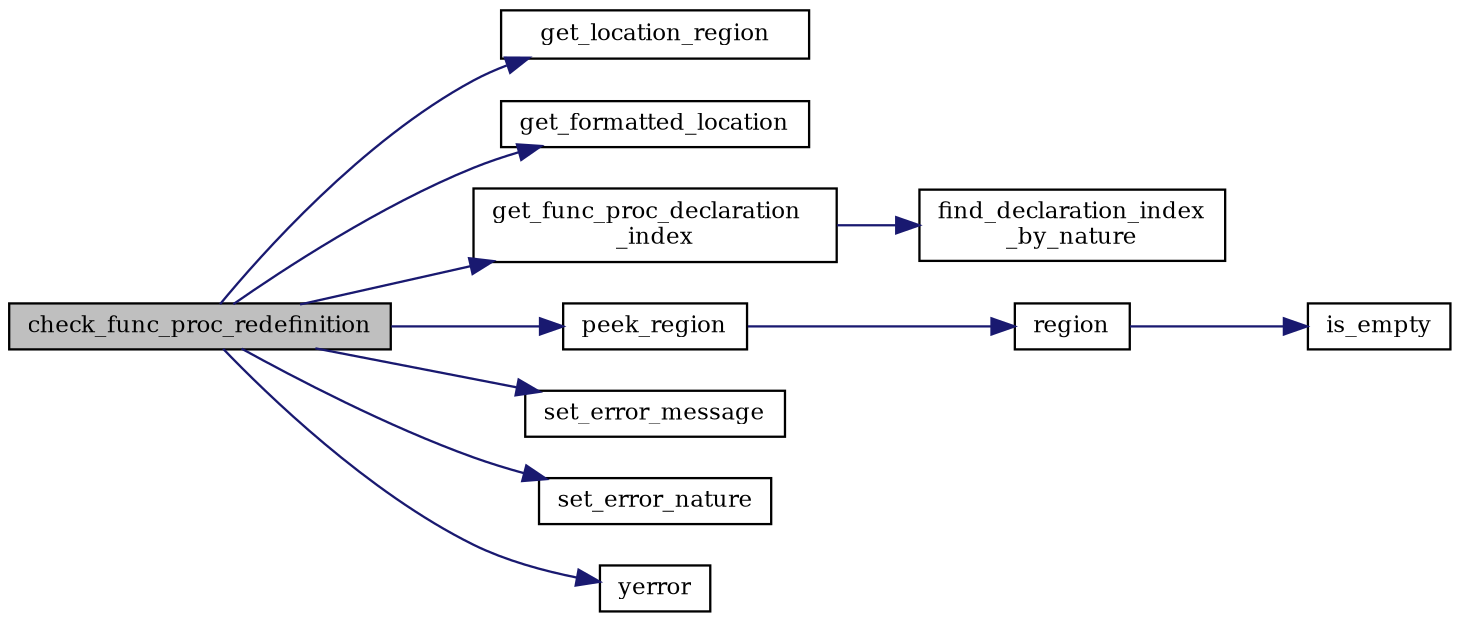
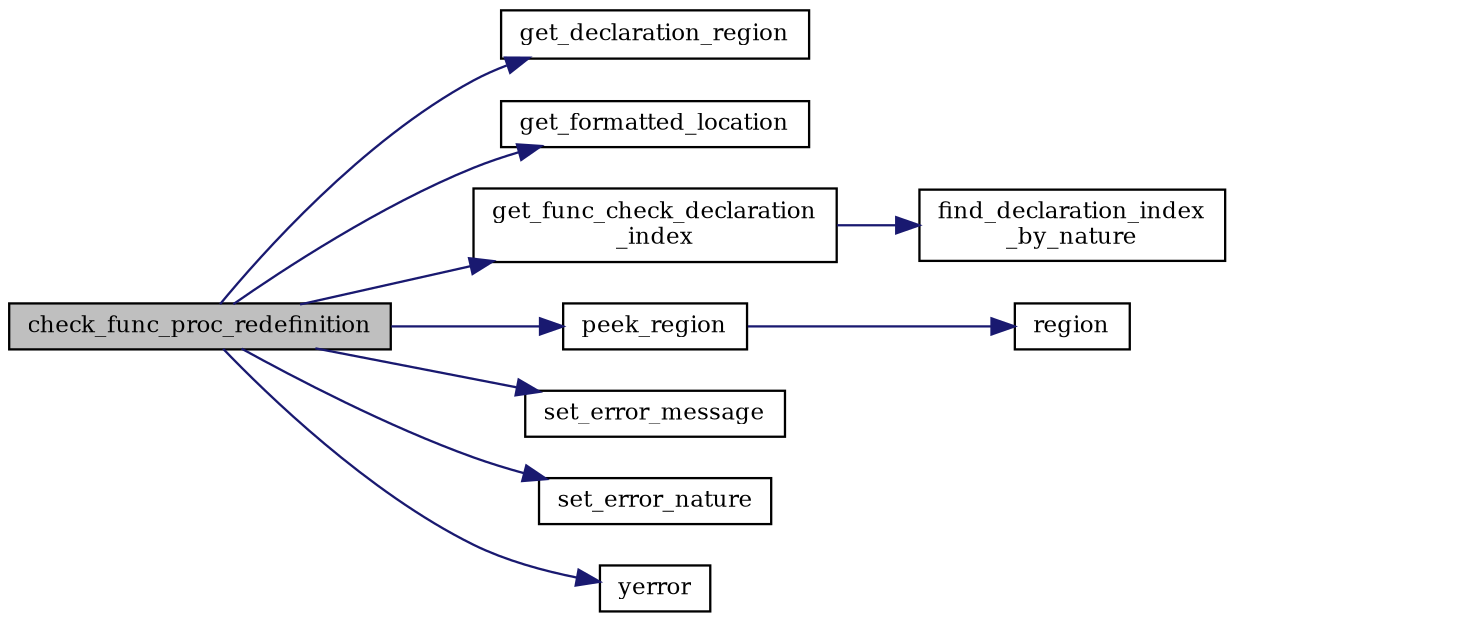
(655, 34) -> (655, 34)
(655, 225) -> (655, 225)
(1379, 326) -> none
